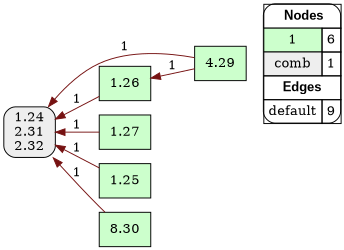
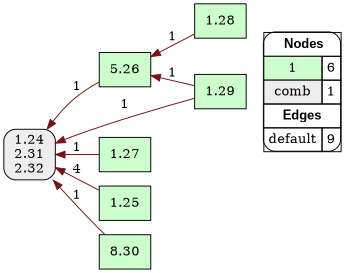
none -> (220, 21)
(220, 63) -> (220, 92)
(125, 83) -> (125, 70)
(77, 148) -> (77, 169)
